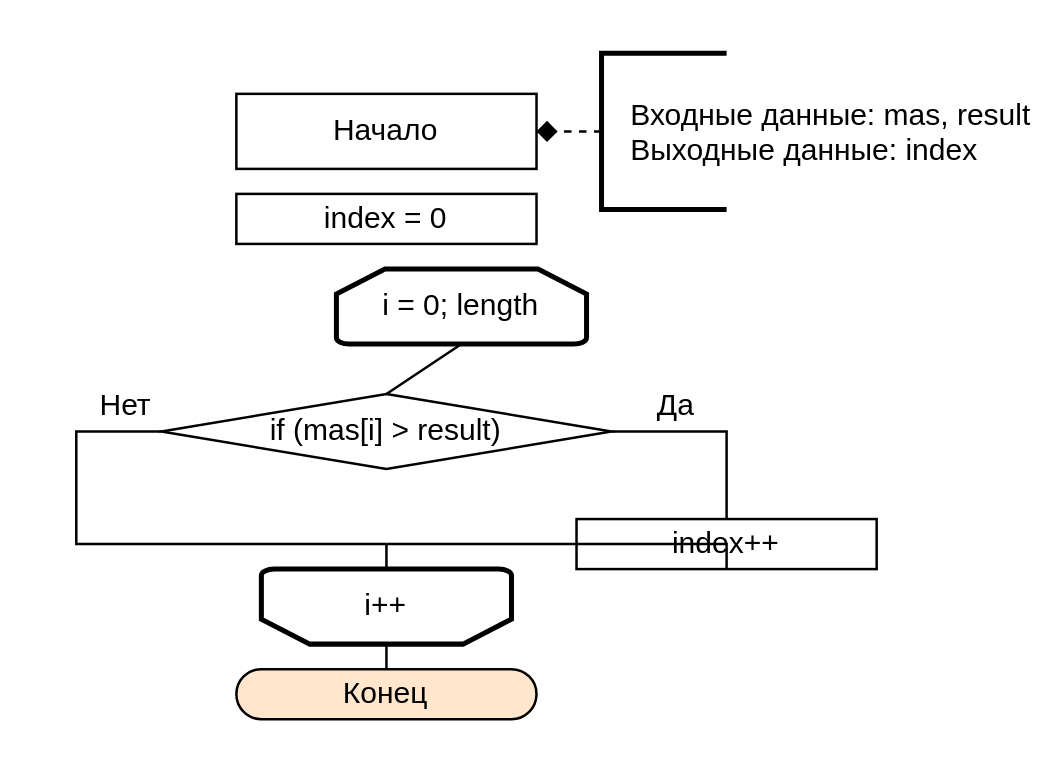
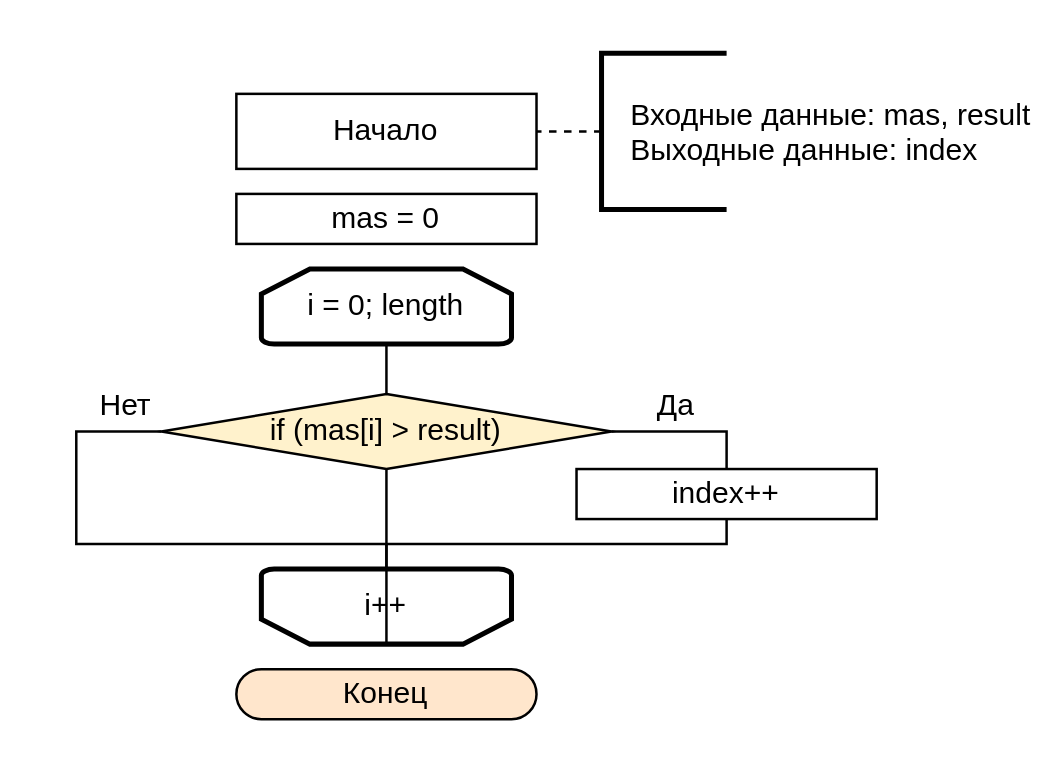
(557, 131) -> (547, 131)
(386, 219) -> (386, 219)
(461, 306) -> (386, 306)
(386, 431) -> (386, 431)
(726, 544) -> (726, 494)
(386, 657) -> (386, 606)
